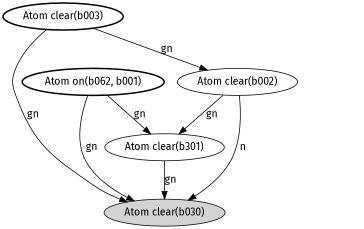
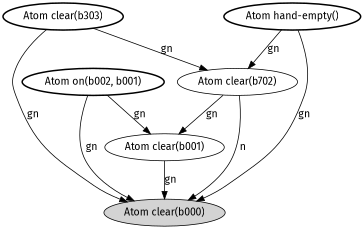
(63, 17) -> (63, 17)
none -> (292, 17)
(93, 82) -> (93, 82)
(237, 82) -> (237, 82)
(165, 147) -> (165, 147)
(165, 213) -> (165, 213)
